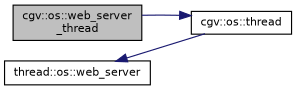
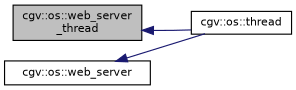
(161, 15) -> (172, 30)
(77, 73) -> (77, 73)
